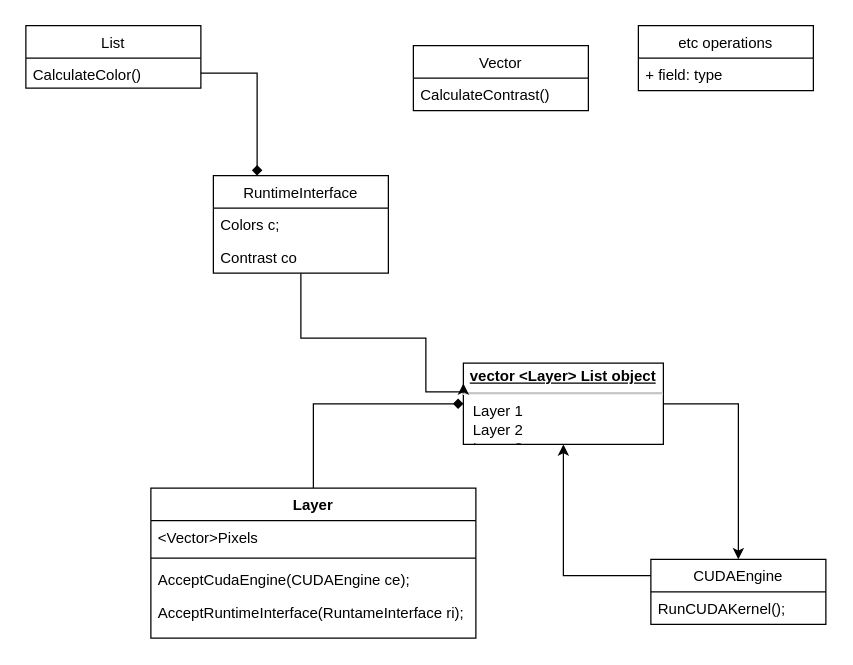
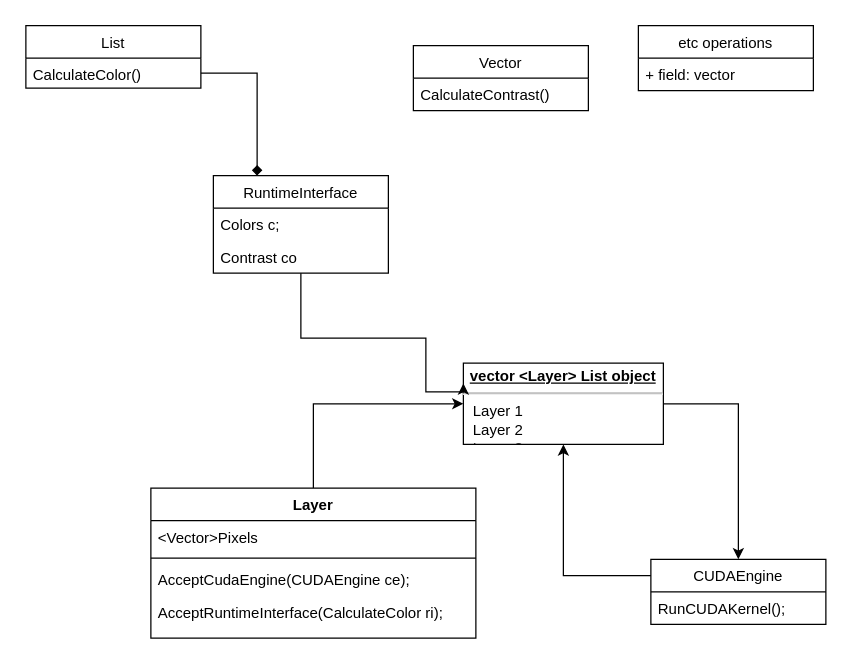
(690, 75) -> (698, 75)
(452, 404) -> (453, 404)
(335, 613) -> (320, 613)
